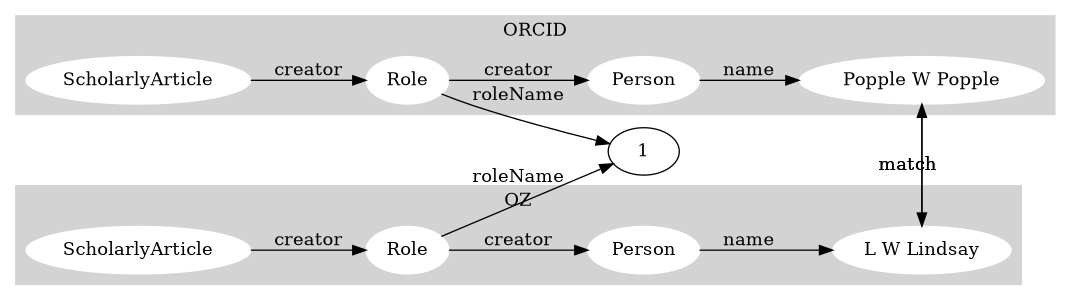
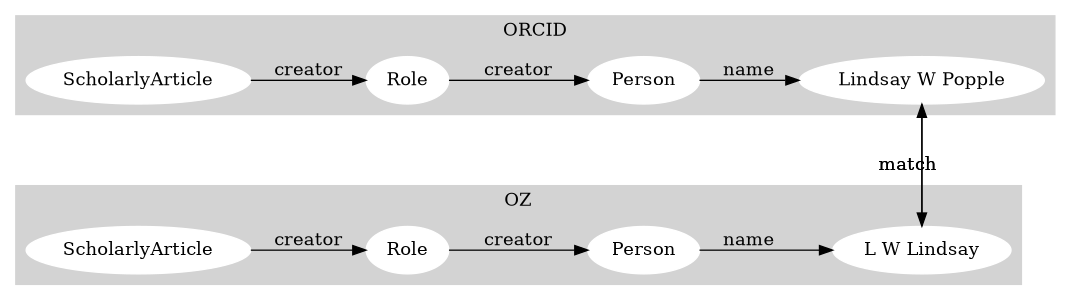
(922, 80) -> (922, 80)
(644, 151) -> none
